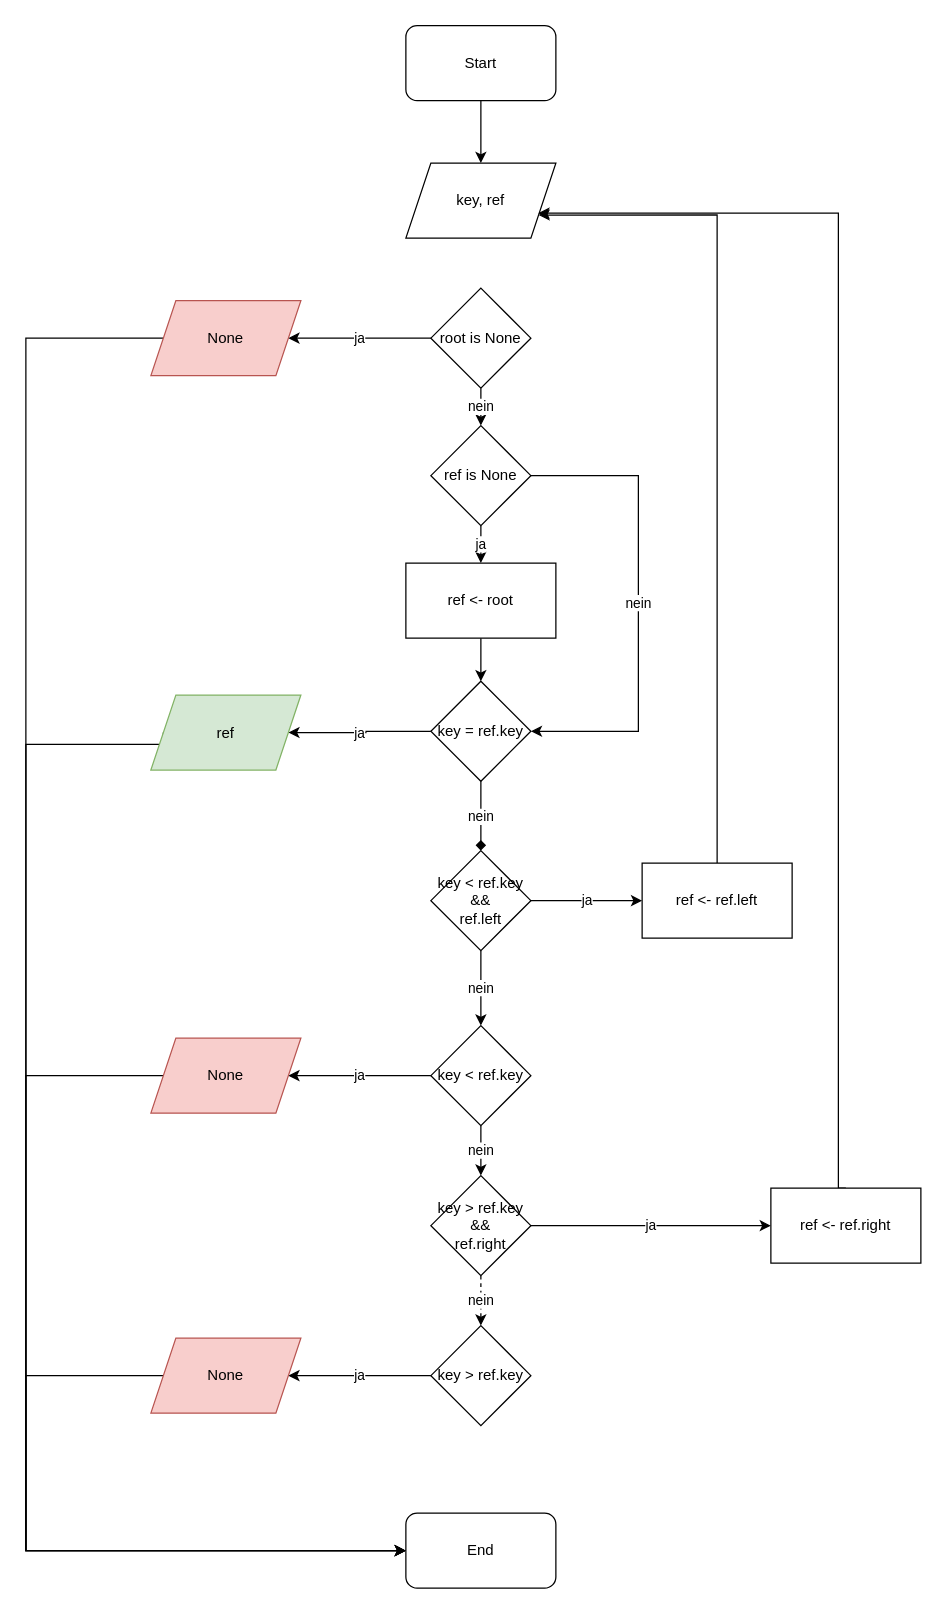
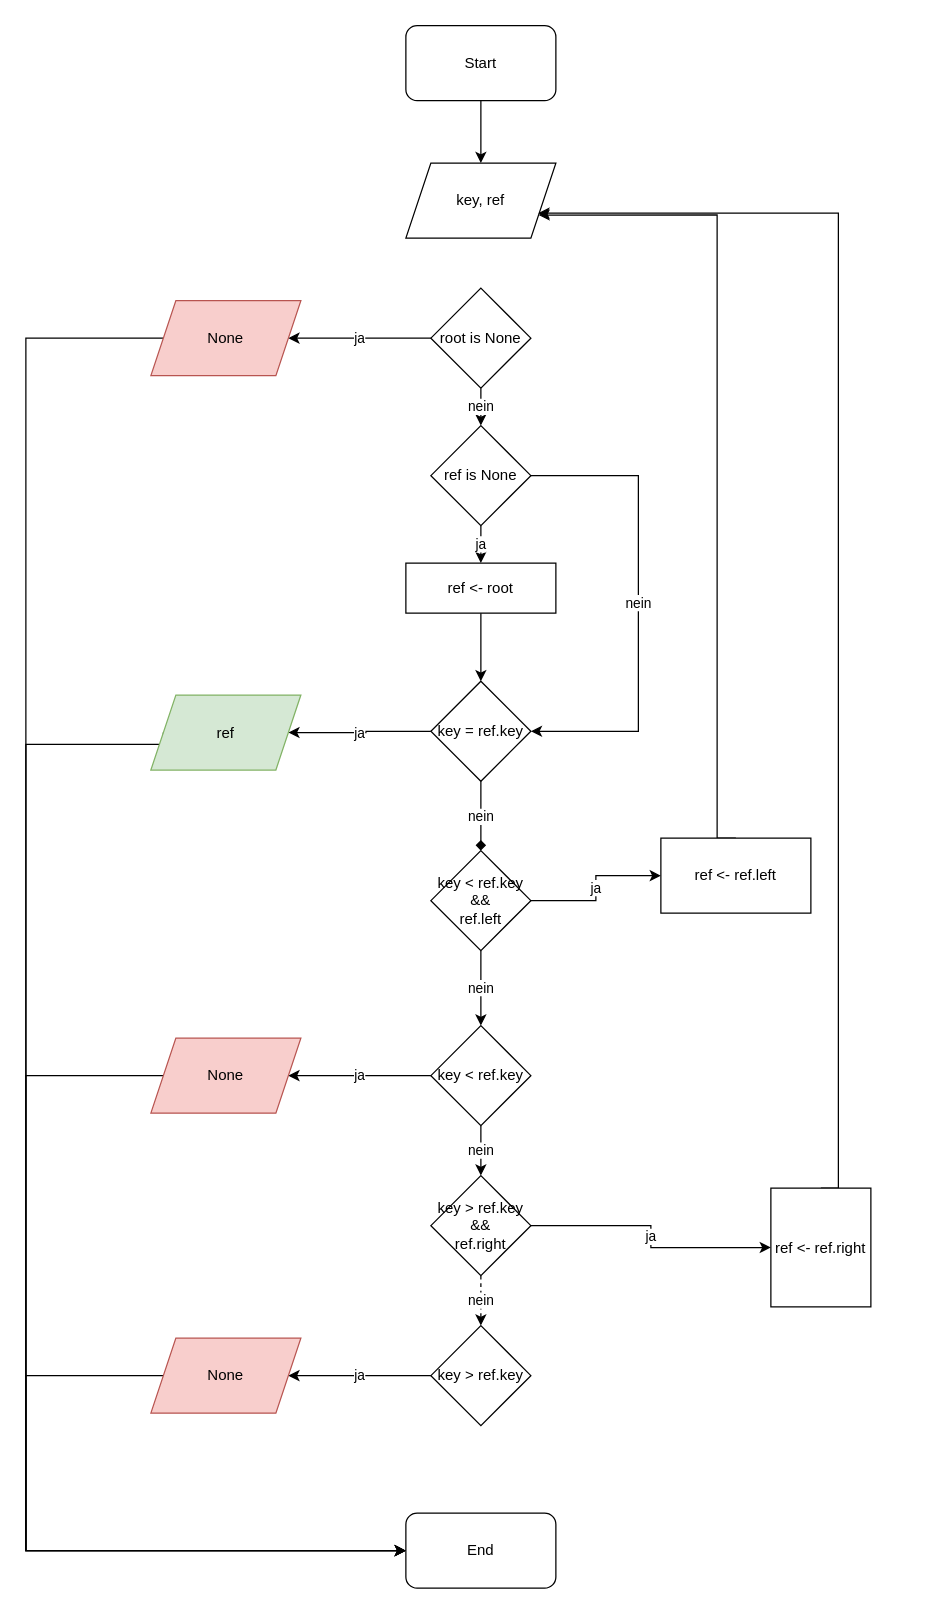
(481, 601) -> (481, 588)
(717, 901) -> (736, 876)
(846, 1226) -> (821, 1248)
